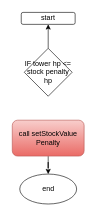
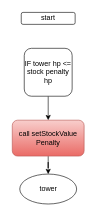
(48, 29) -> (48, 114)
(48, 72) -> (48, 72)
(49, 189) -> (49, 189)
